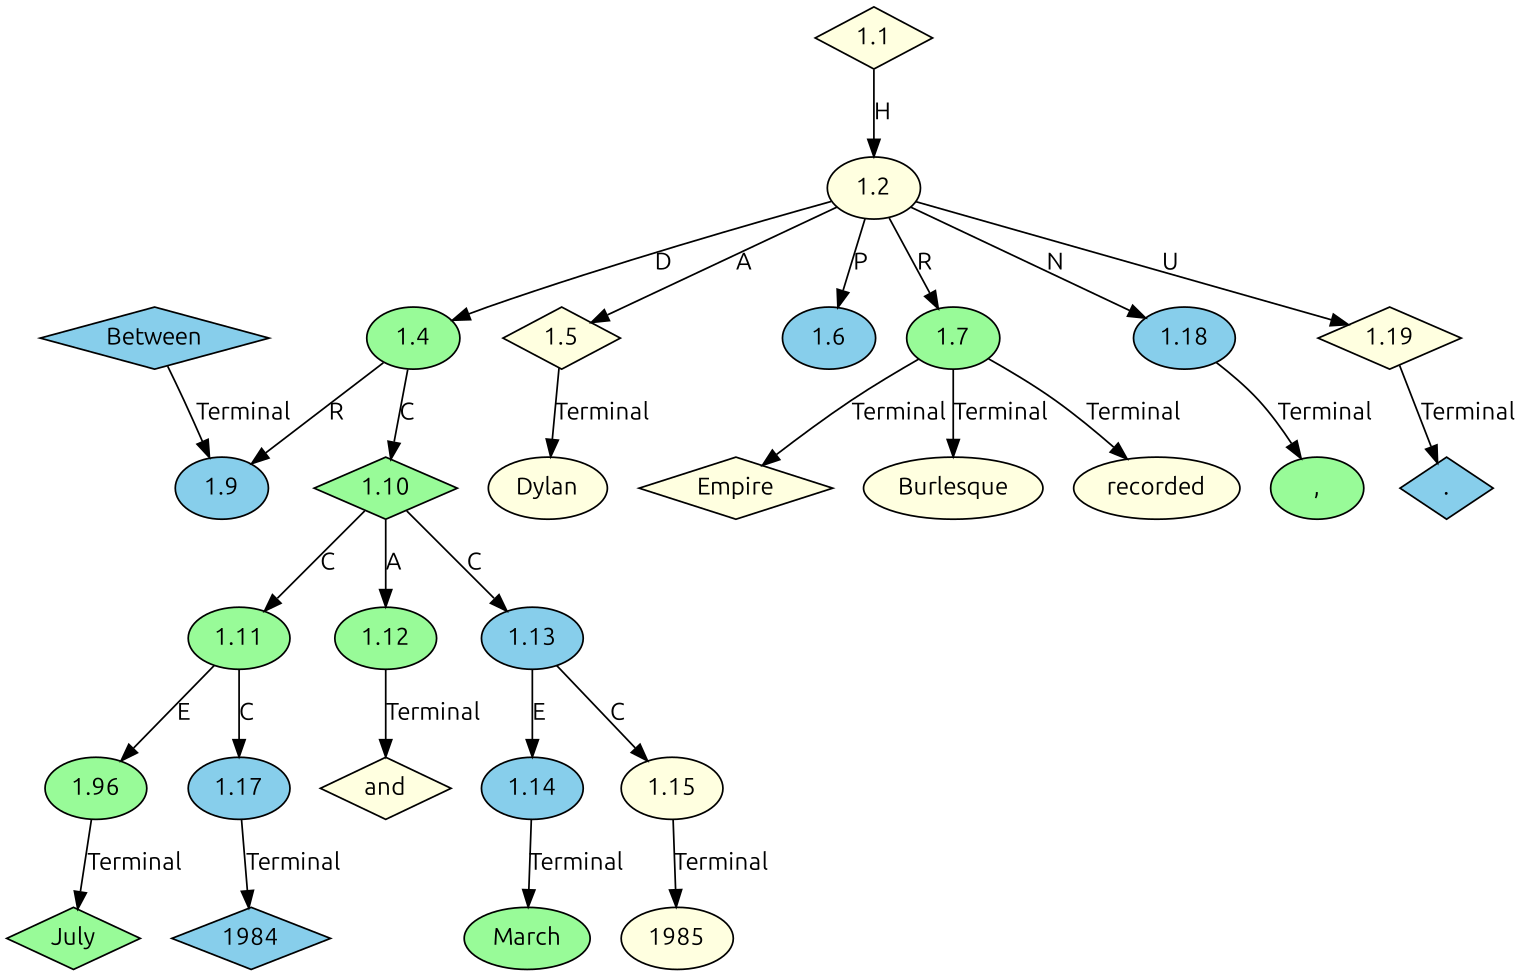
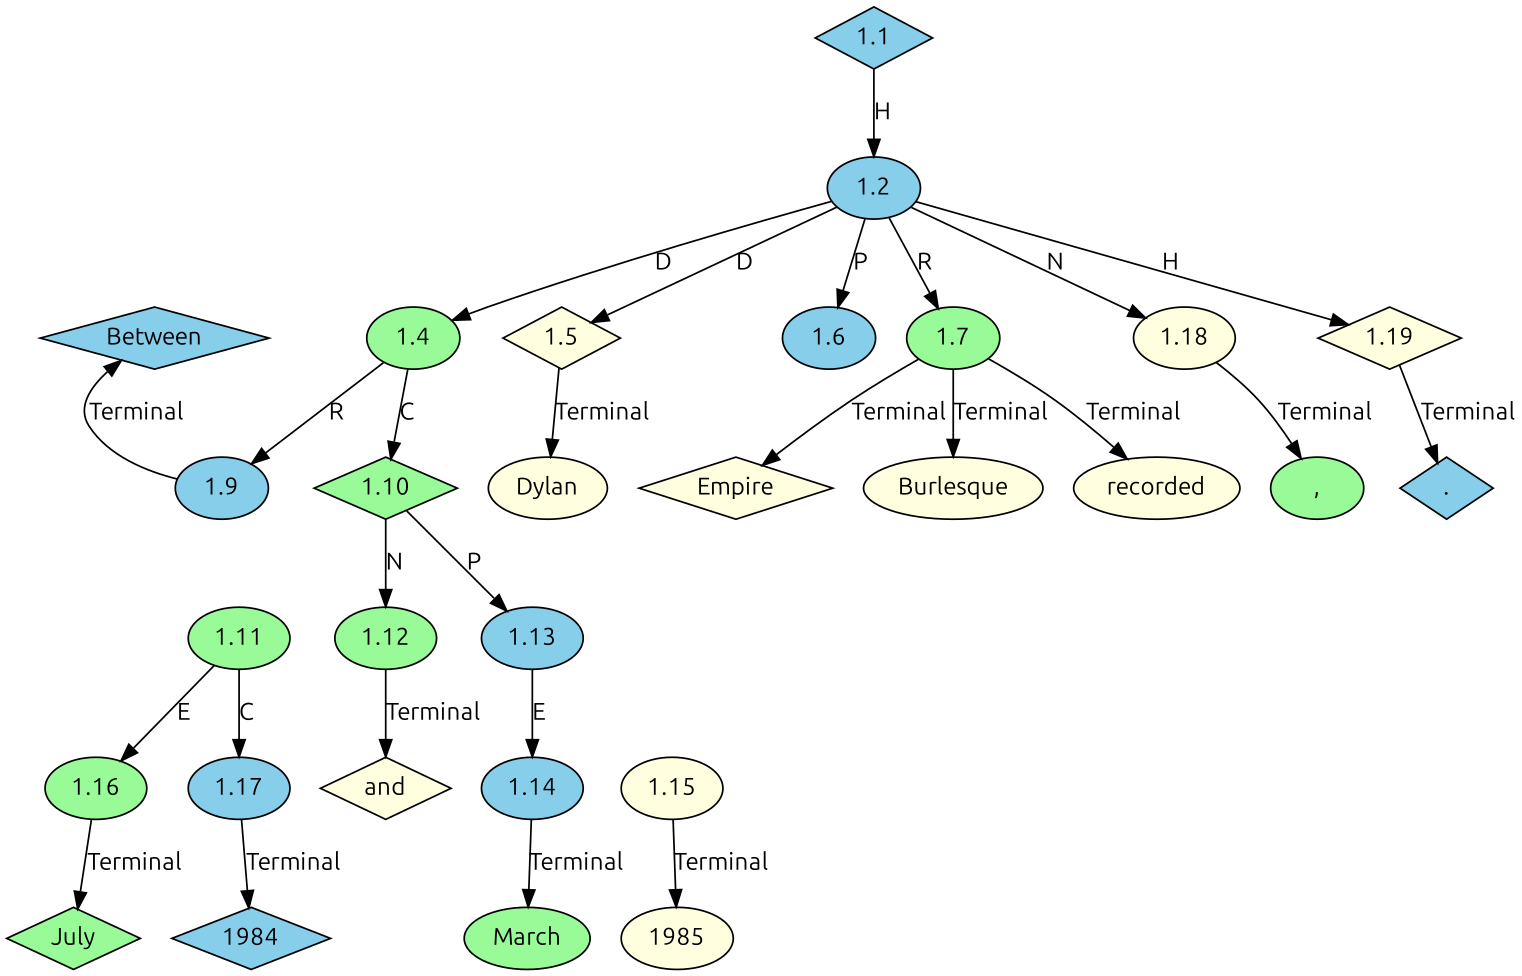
(874, 38) -> (874, 38)
(874, 188) -> (874, 188)
(745, 263) -> (745, 263)
(1171, 263) -> (1171, 263)
(1184, 338) -> (1184, 338)
(185, 404) -> (103, 442)
(321, 555) -> none
(394, 563) -> (394, 563)
(475, 563) -> (475, 563)
(596, 707) -> none
(96, 788) -> (96, 788)
